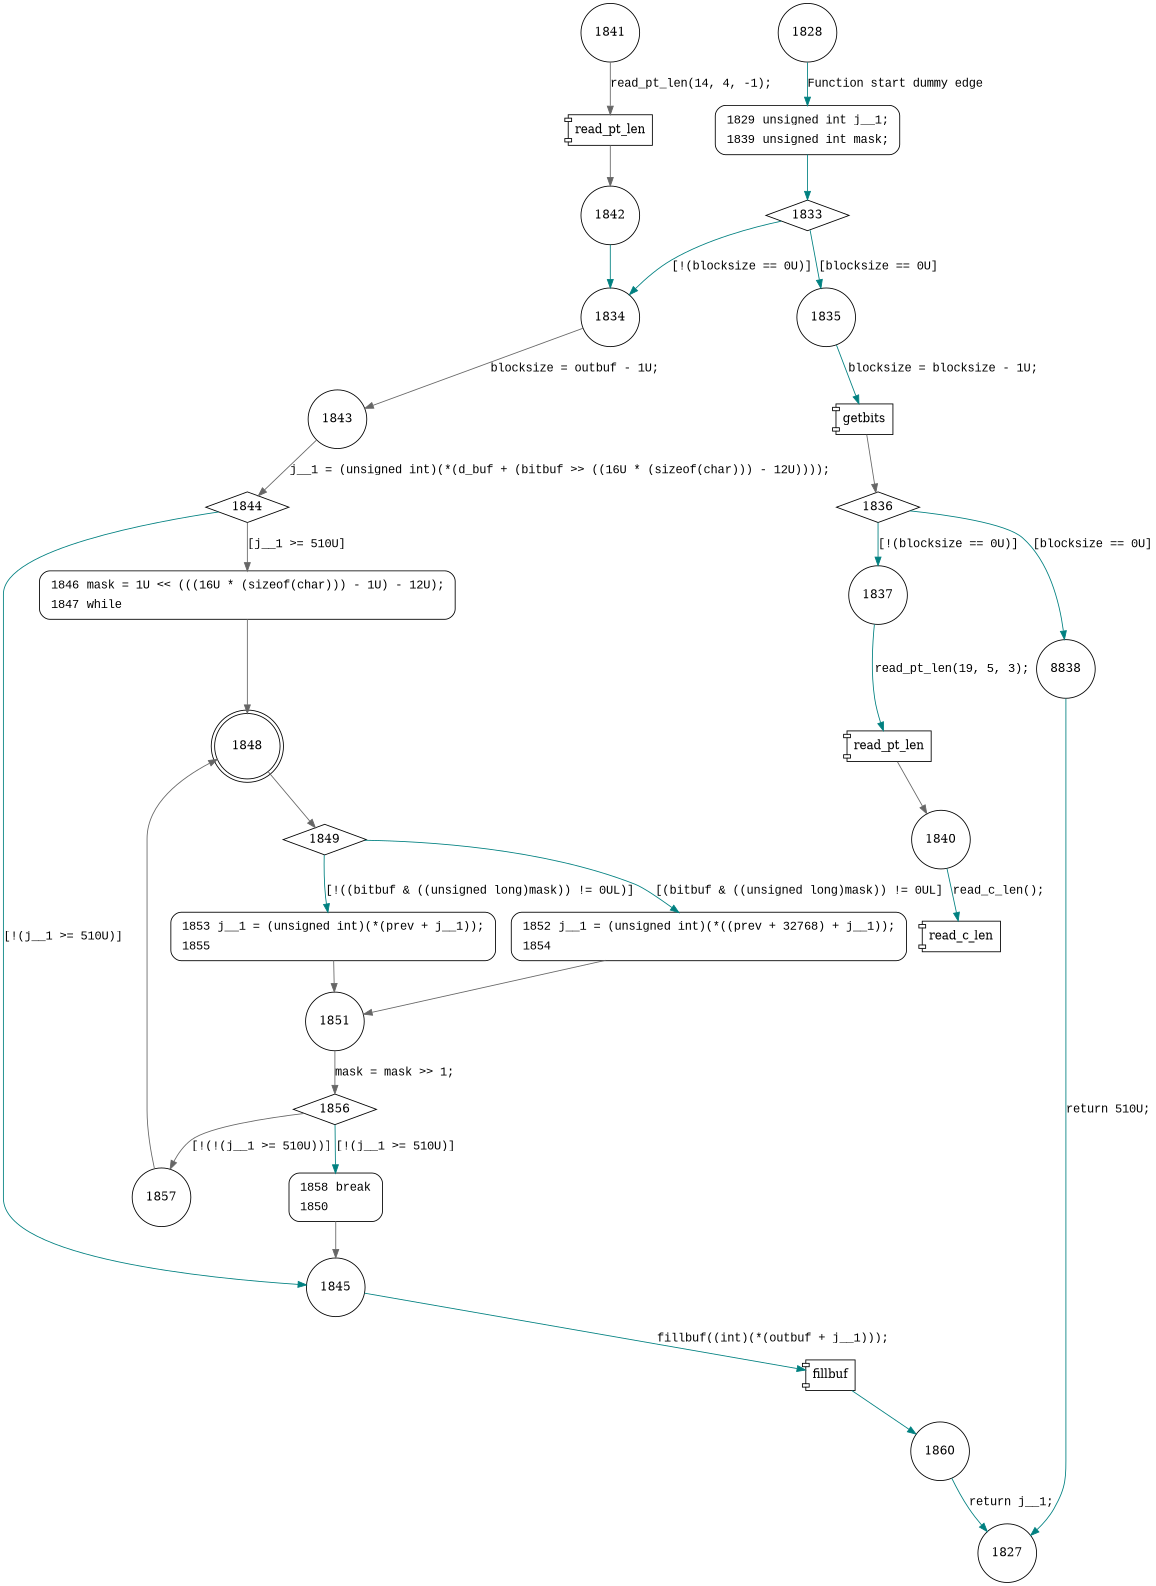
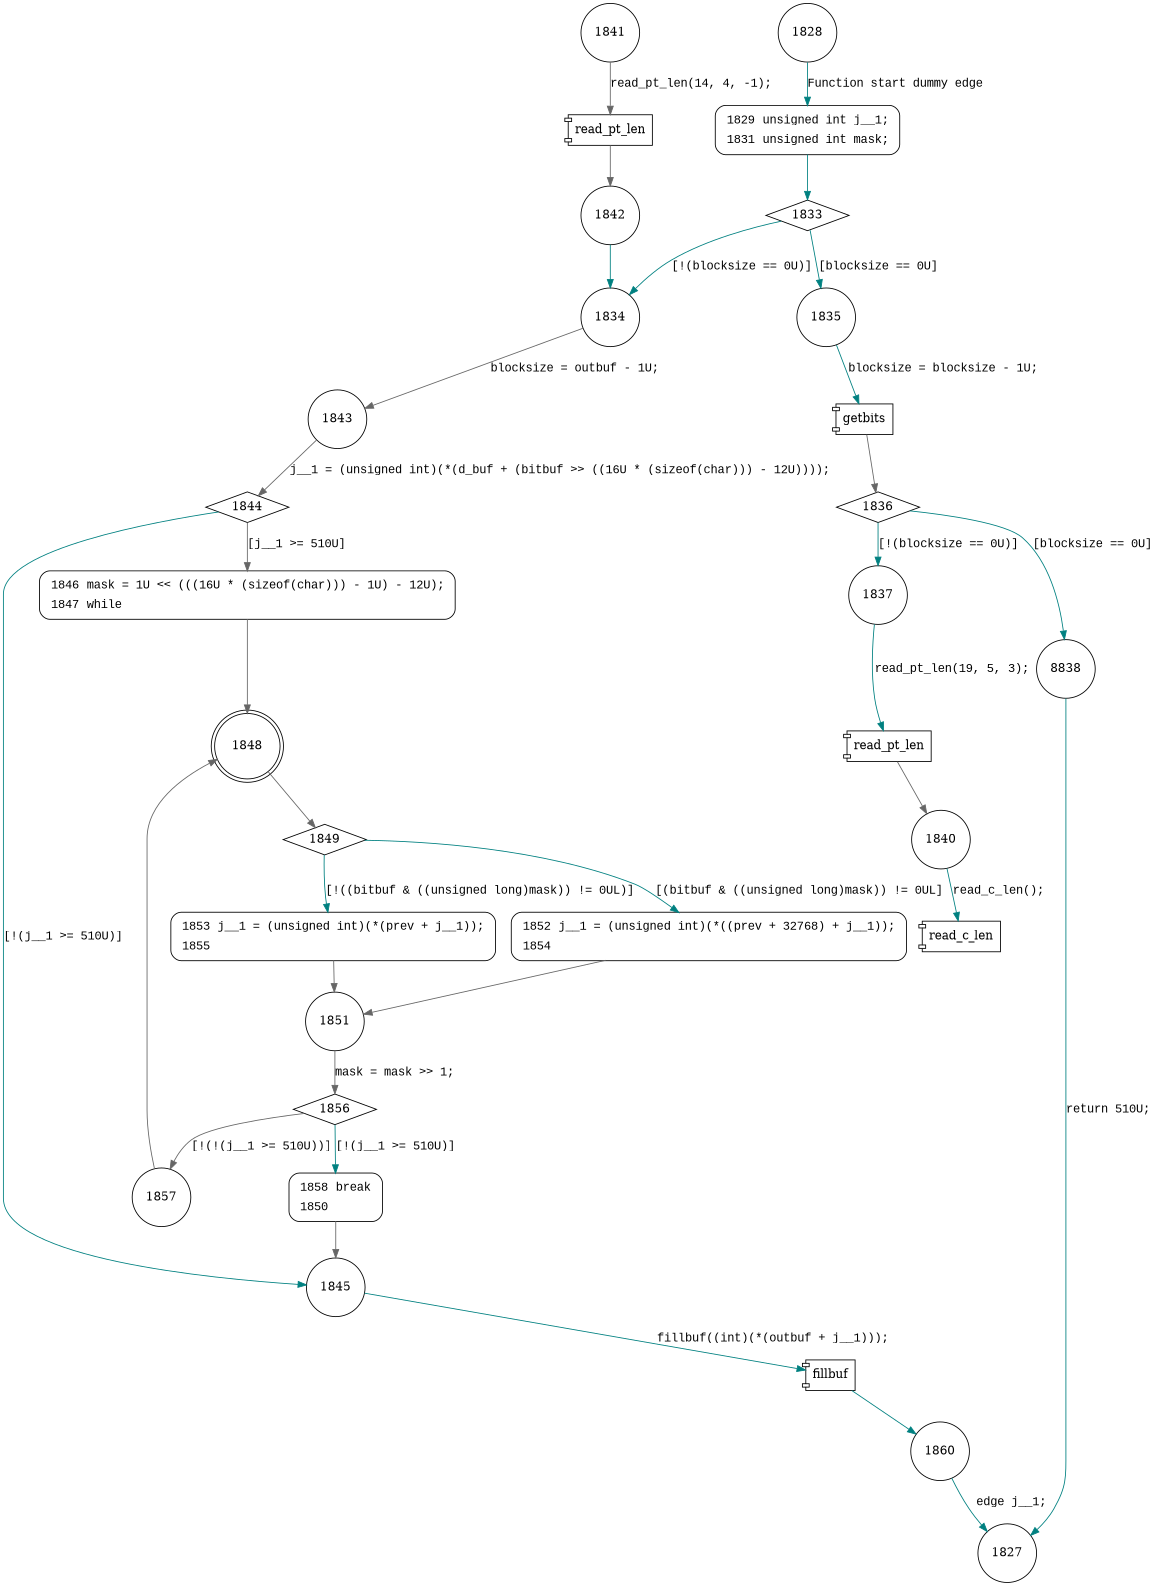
(741, 139) -> (741, 139)
(1012, 1502) -> (1012, 1502)
